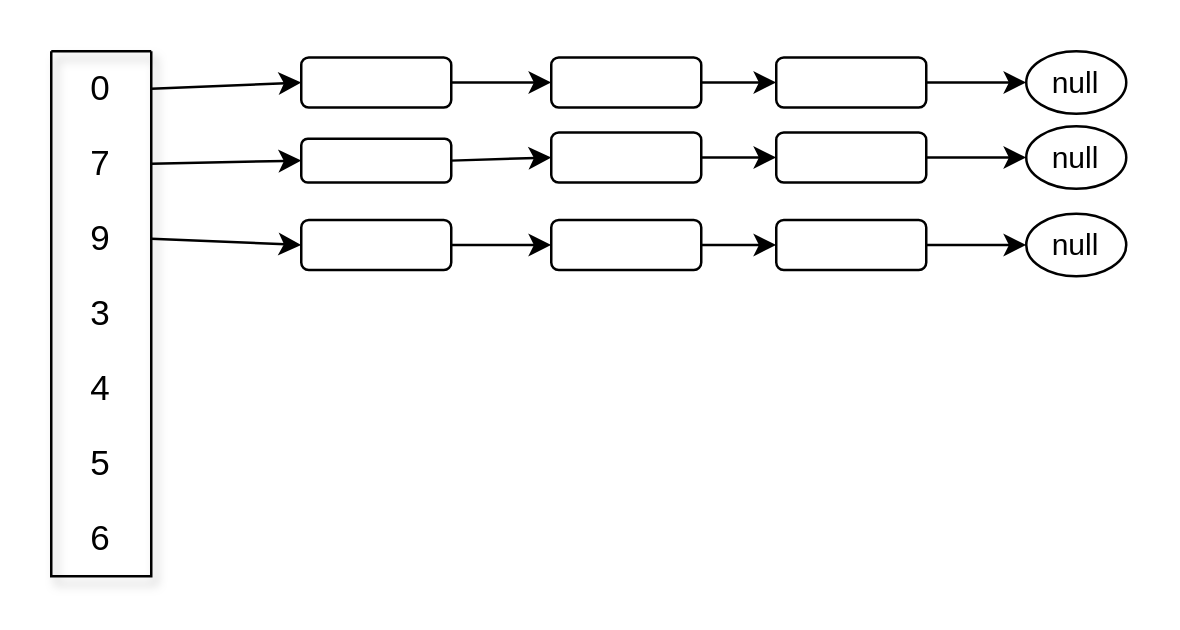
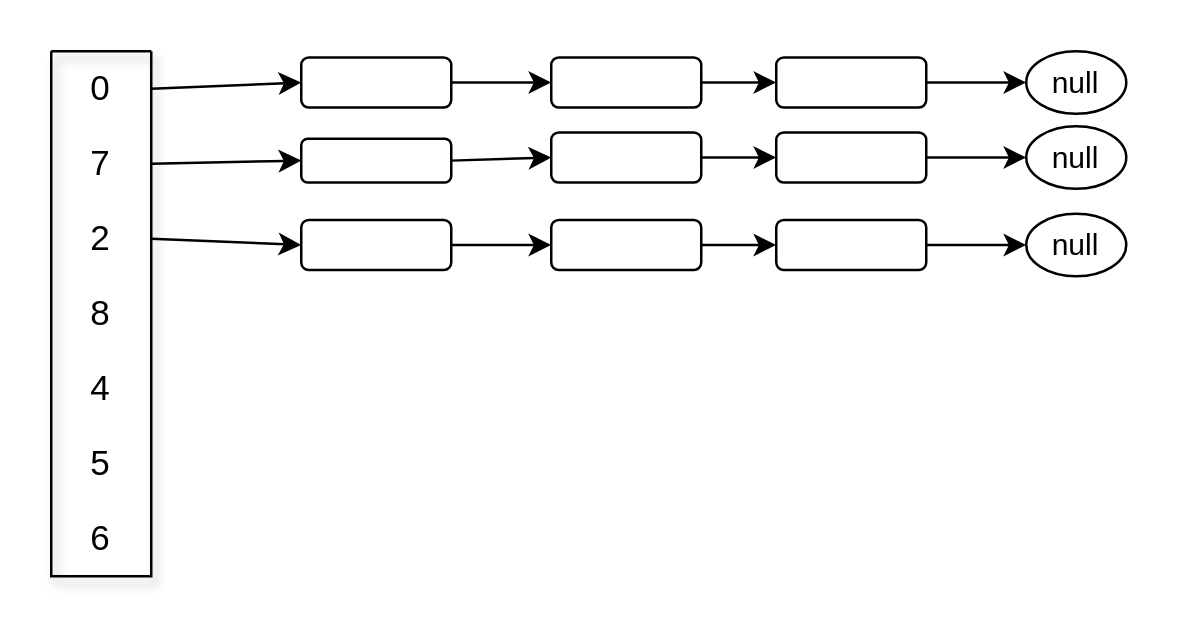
(101, 239) -> (101, 239)
(101, 314) -> (101, 314)
